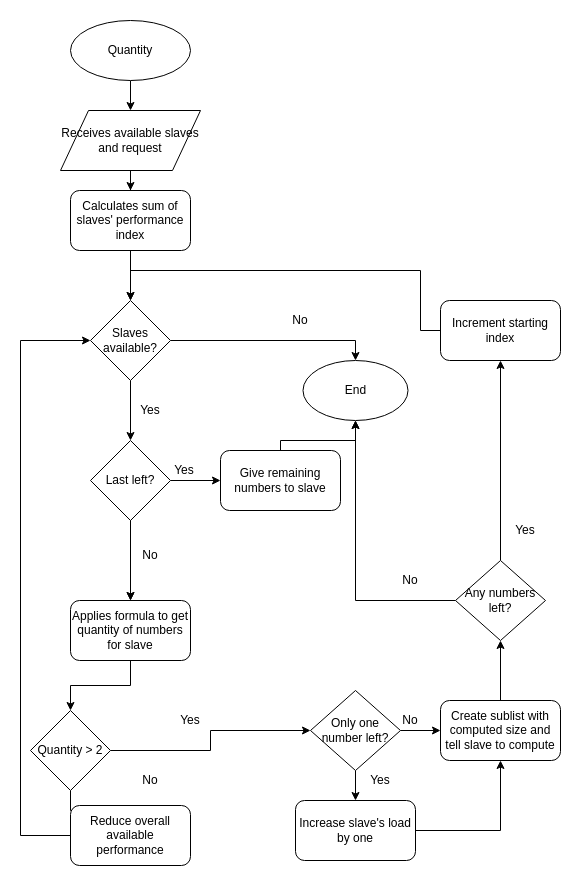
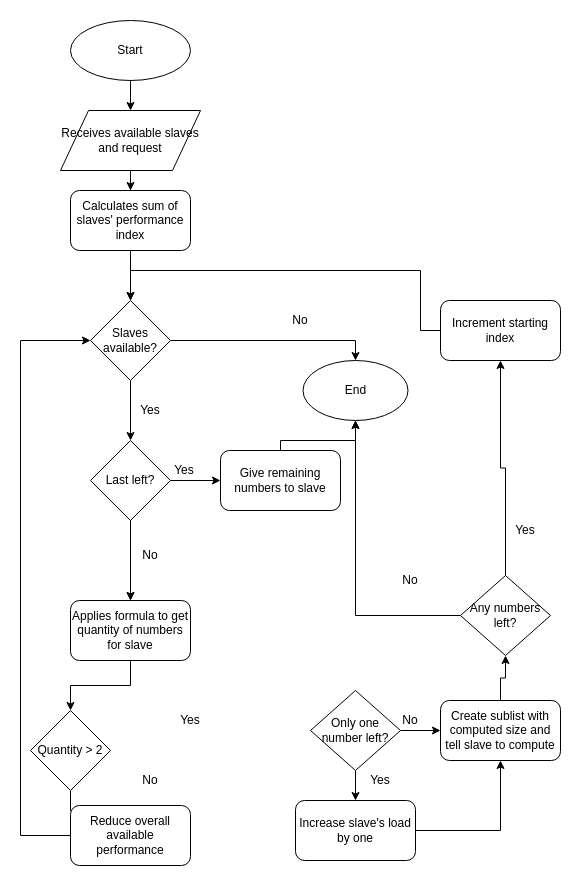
(131, 51) -> (131, 51)
(501, 601) -> (506, 616)
(211, 745) -> none
